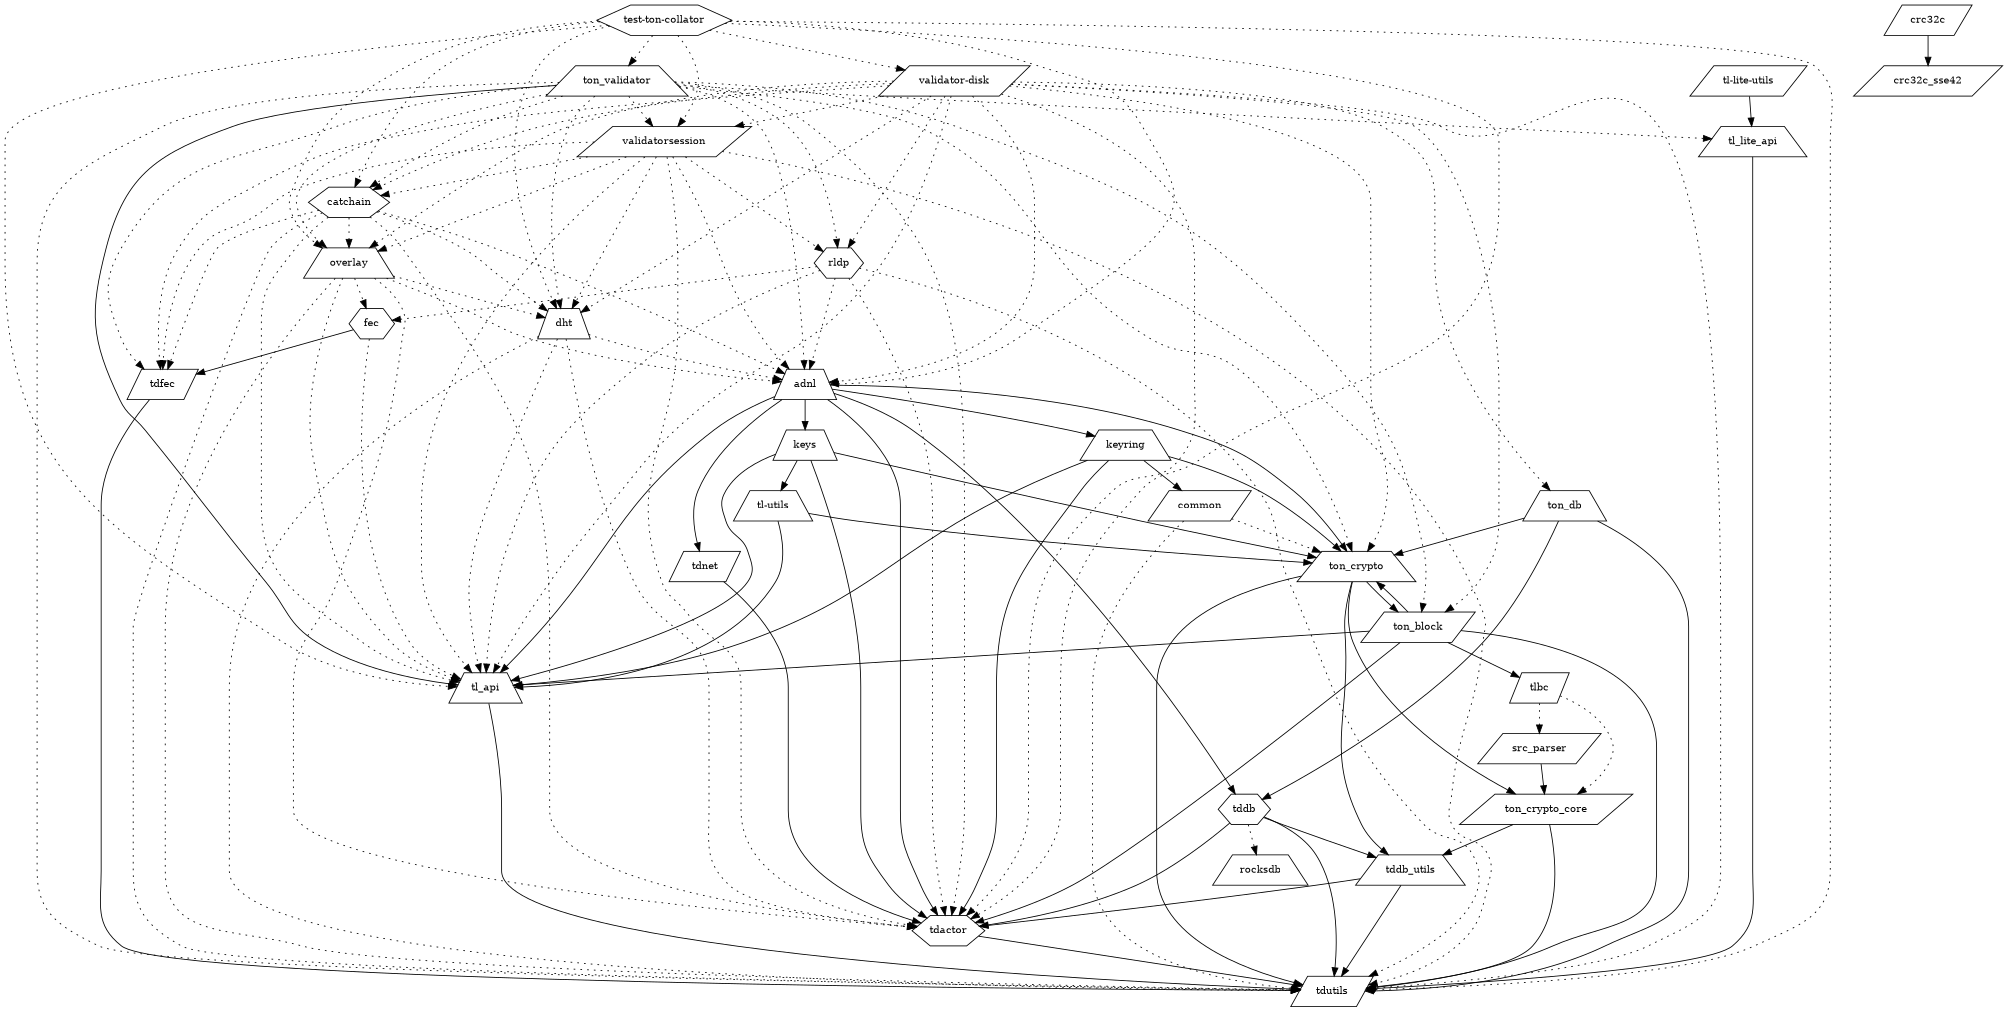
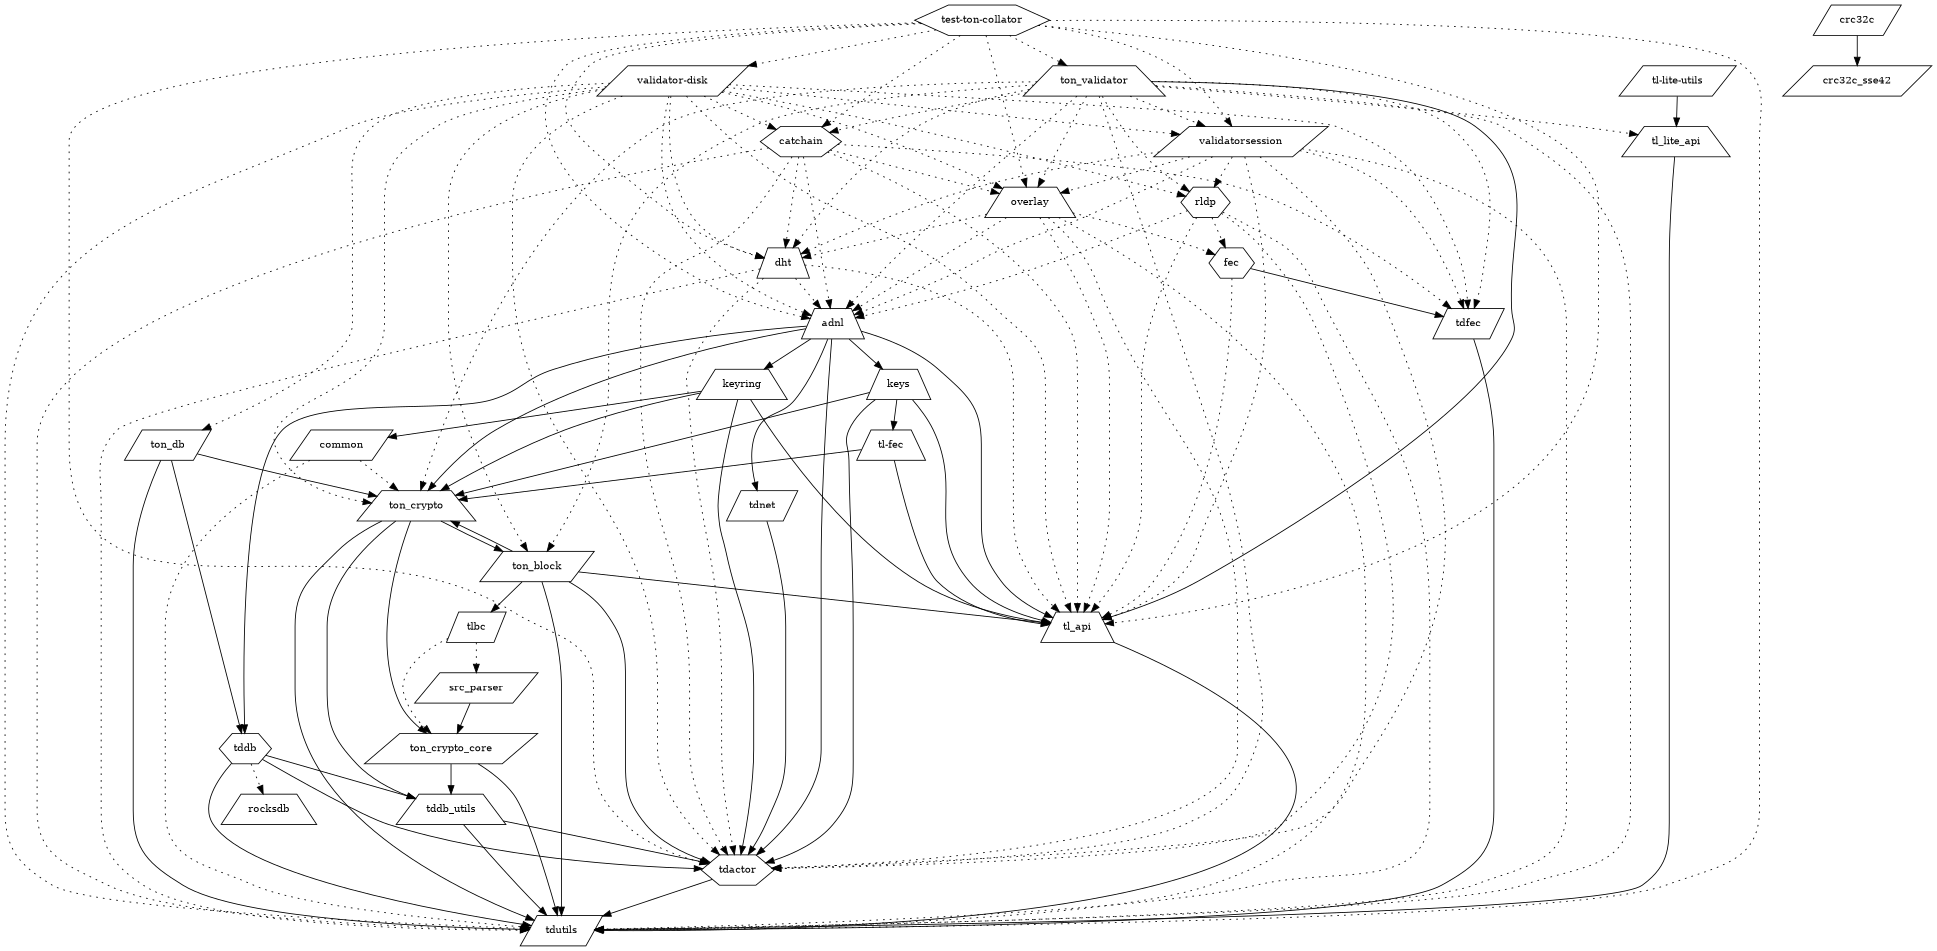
(493, 174) -> none
(773, 506) -> (891, 445)
(1565, 506) -> (168, 445)
